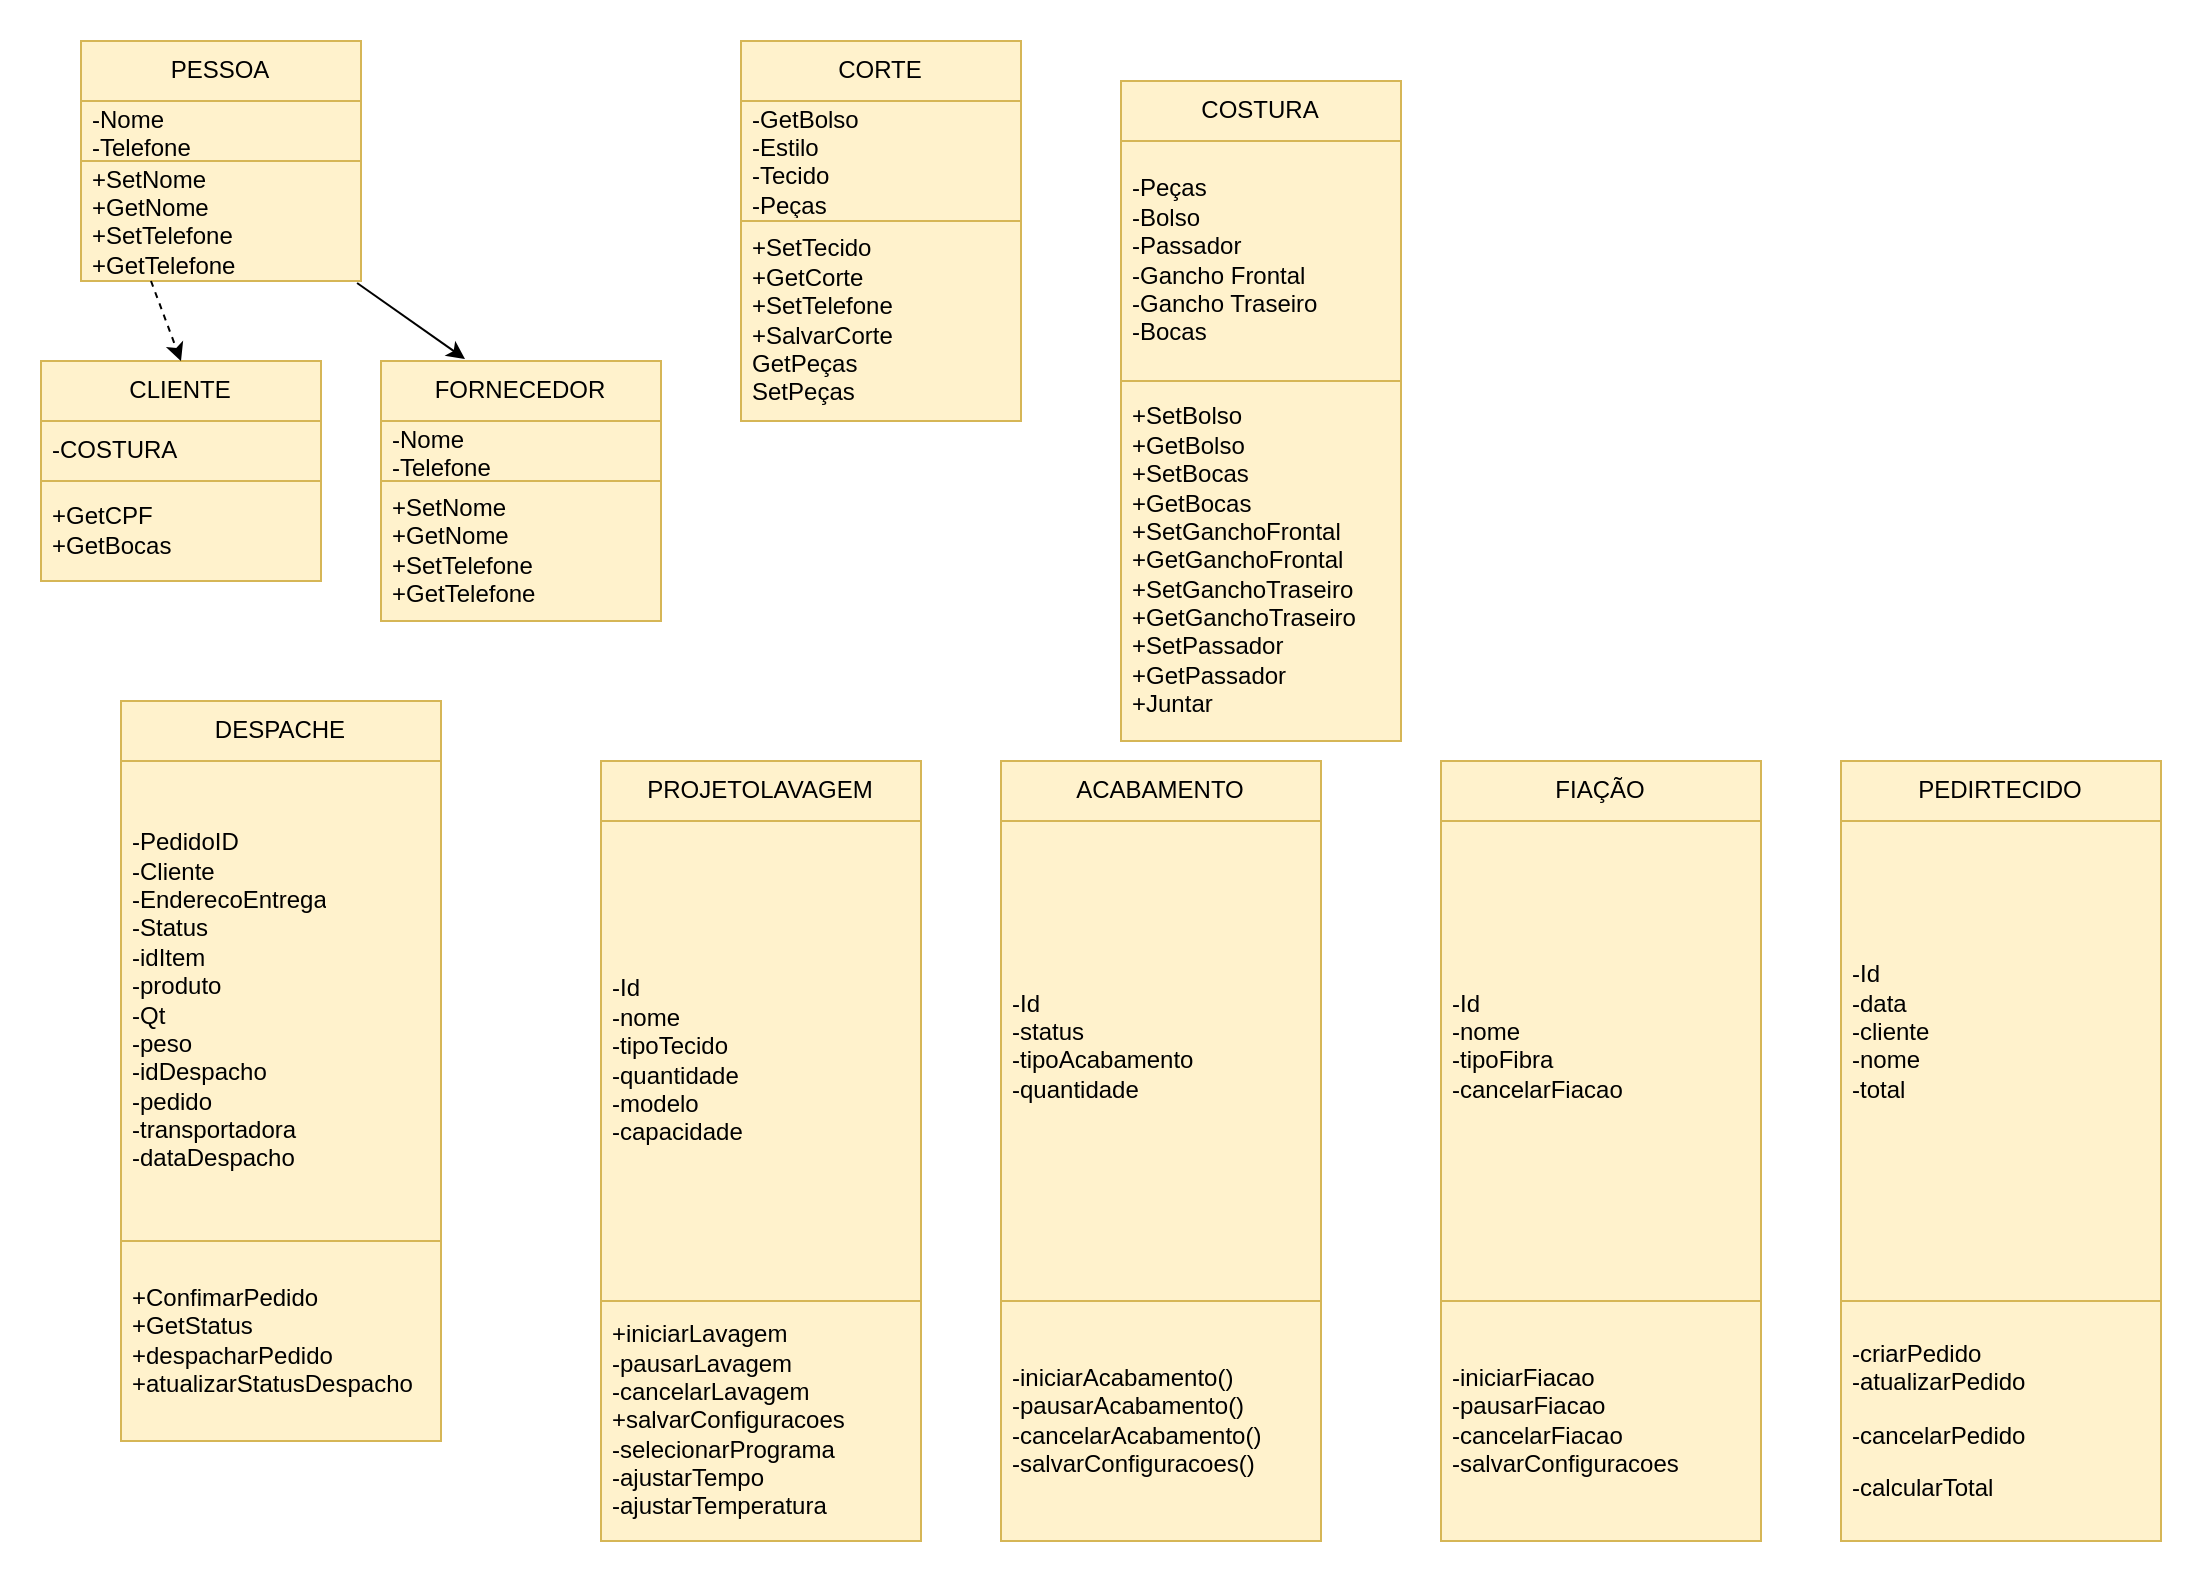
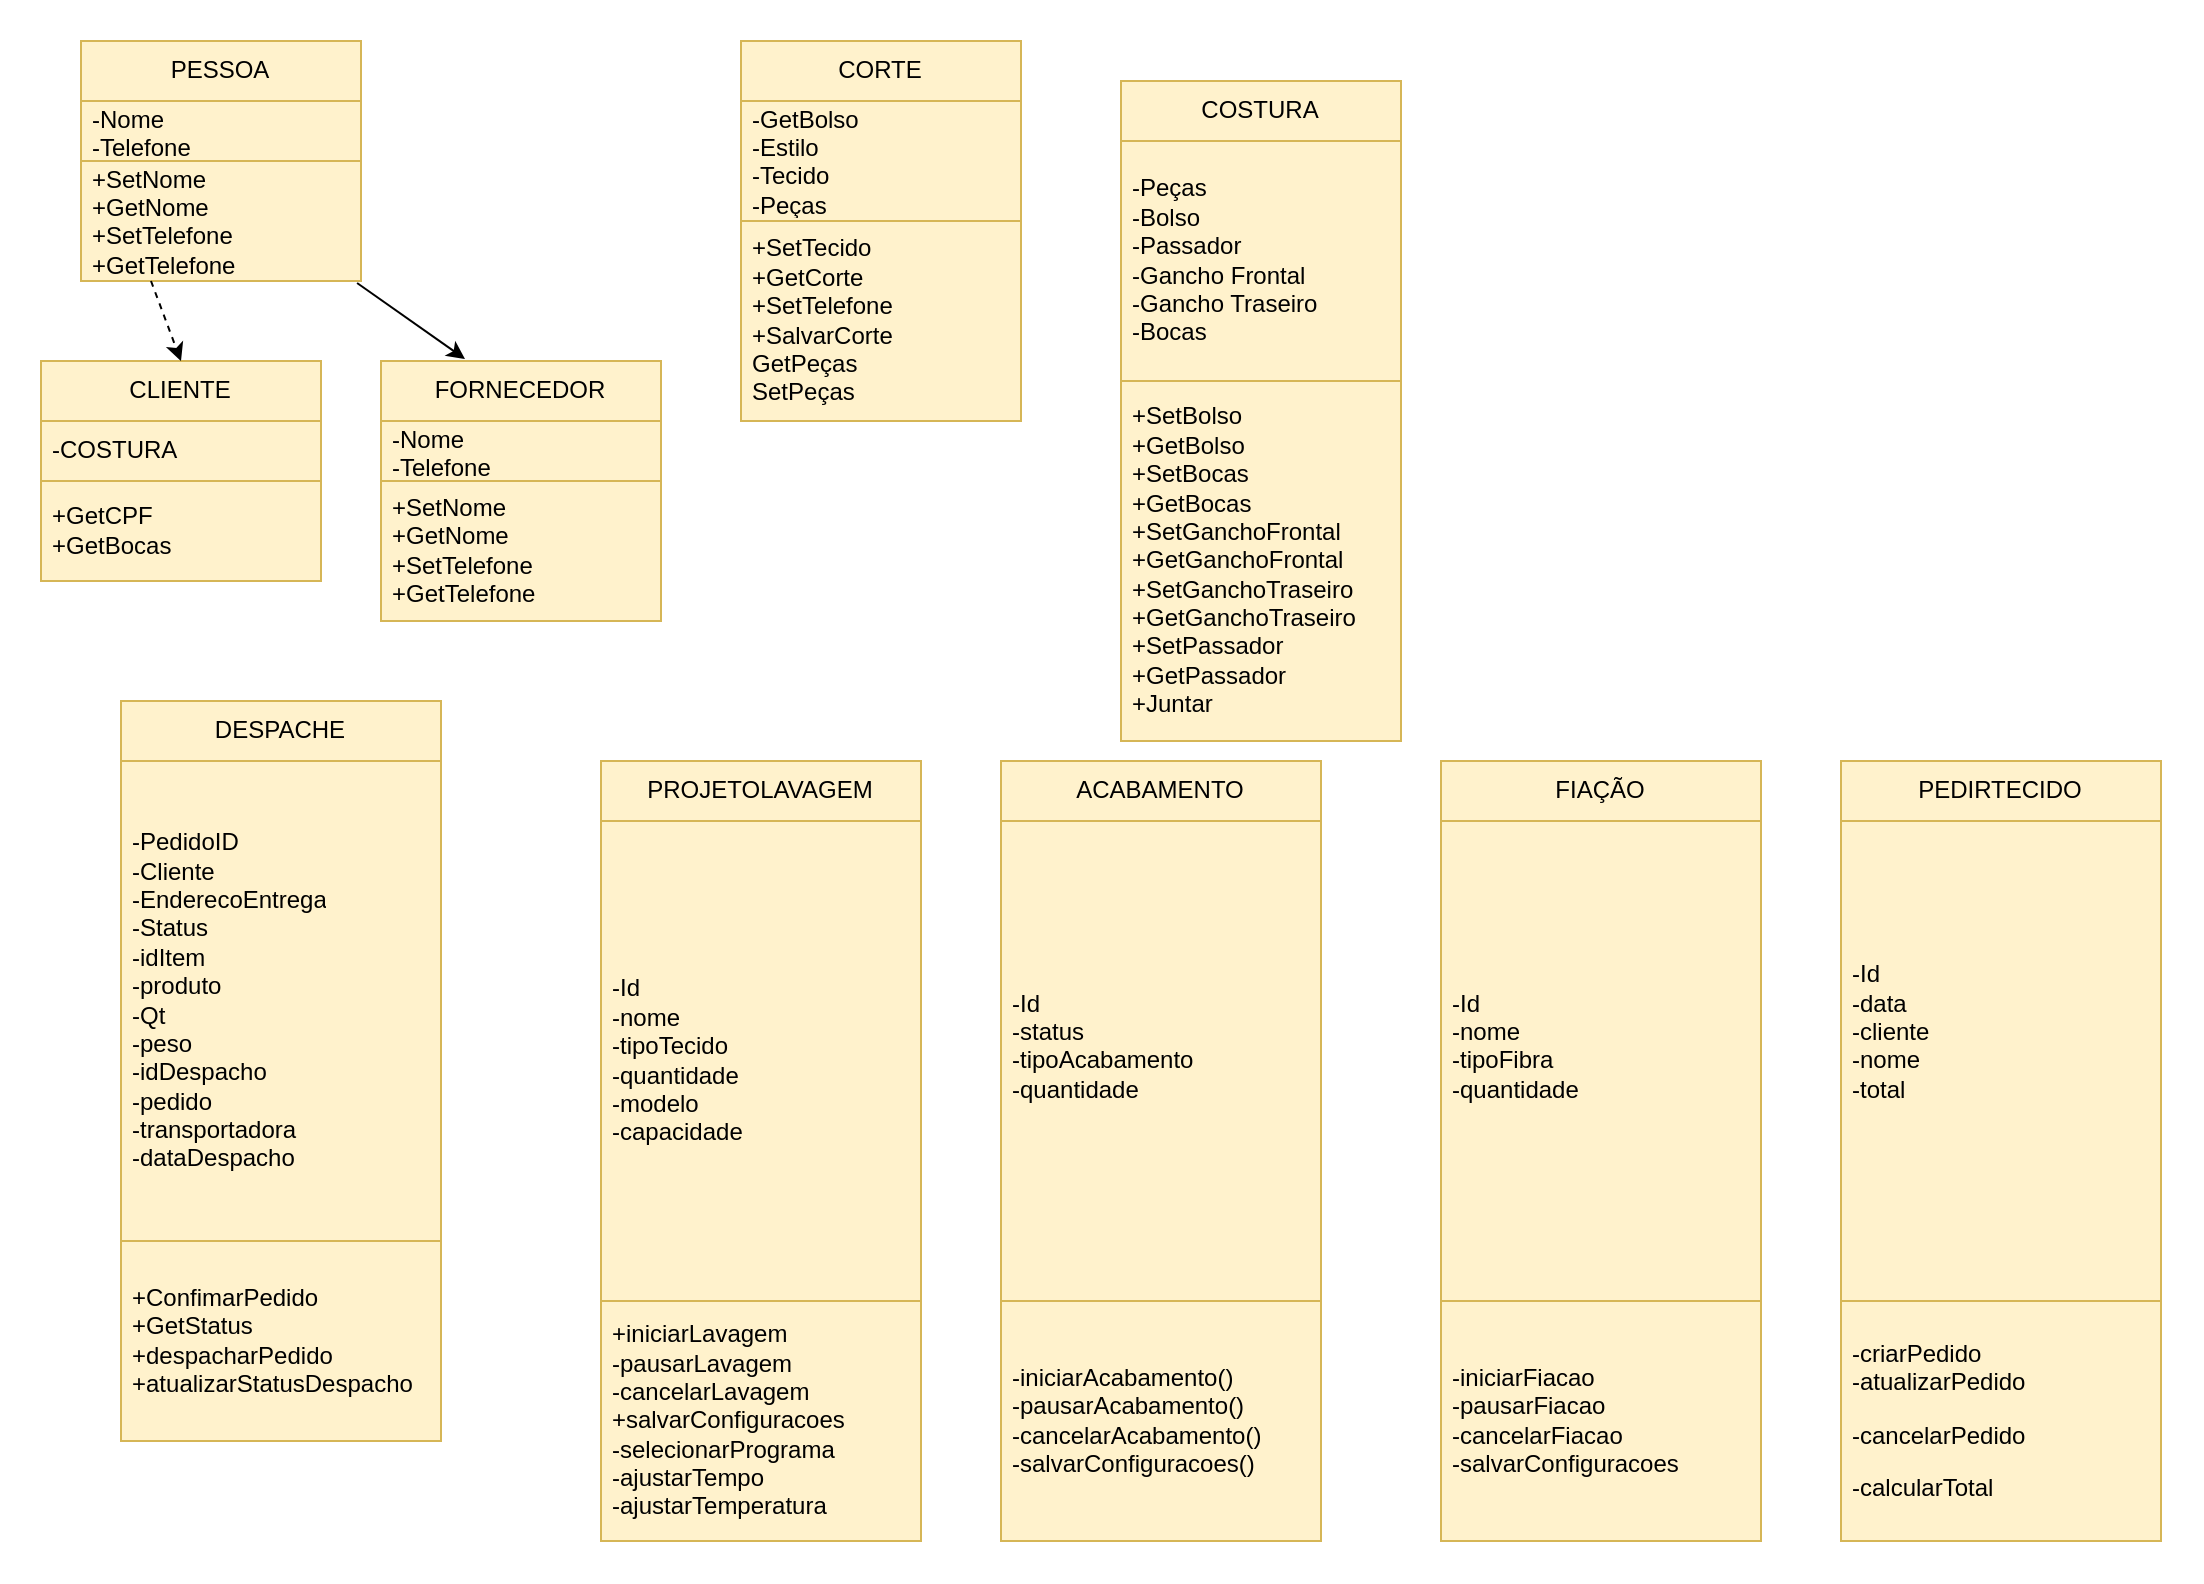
(1548, 1061) -> (1524, 1061)
